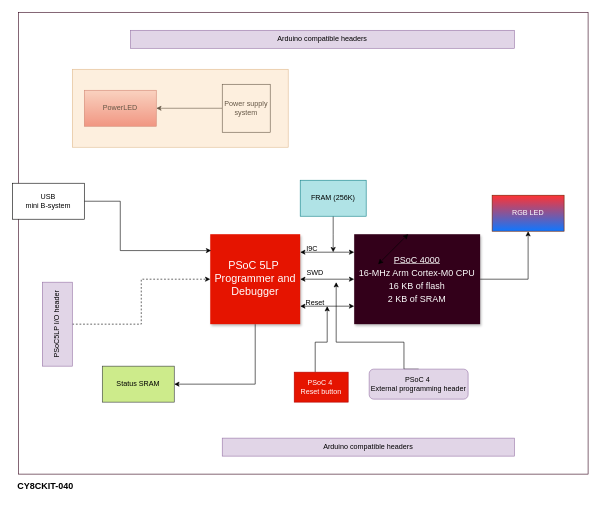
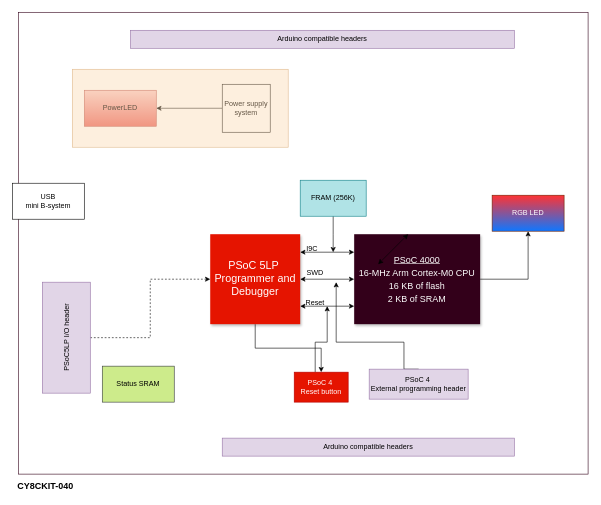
(162, 251) -> none
(57, 324) -> (66, 338)
(179, 384) -> (321, 366)
(419, 384) -> (419, 384)
